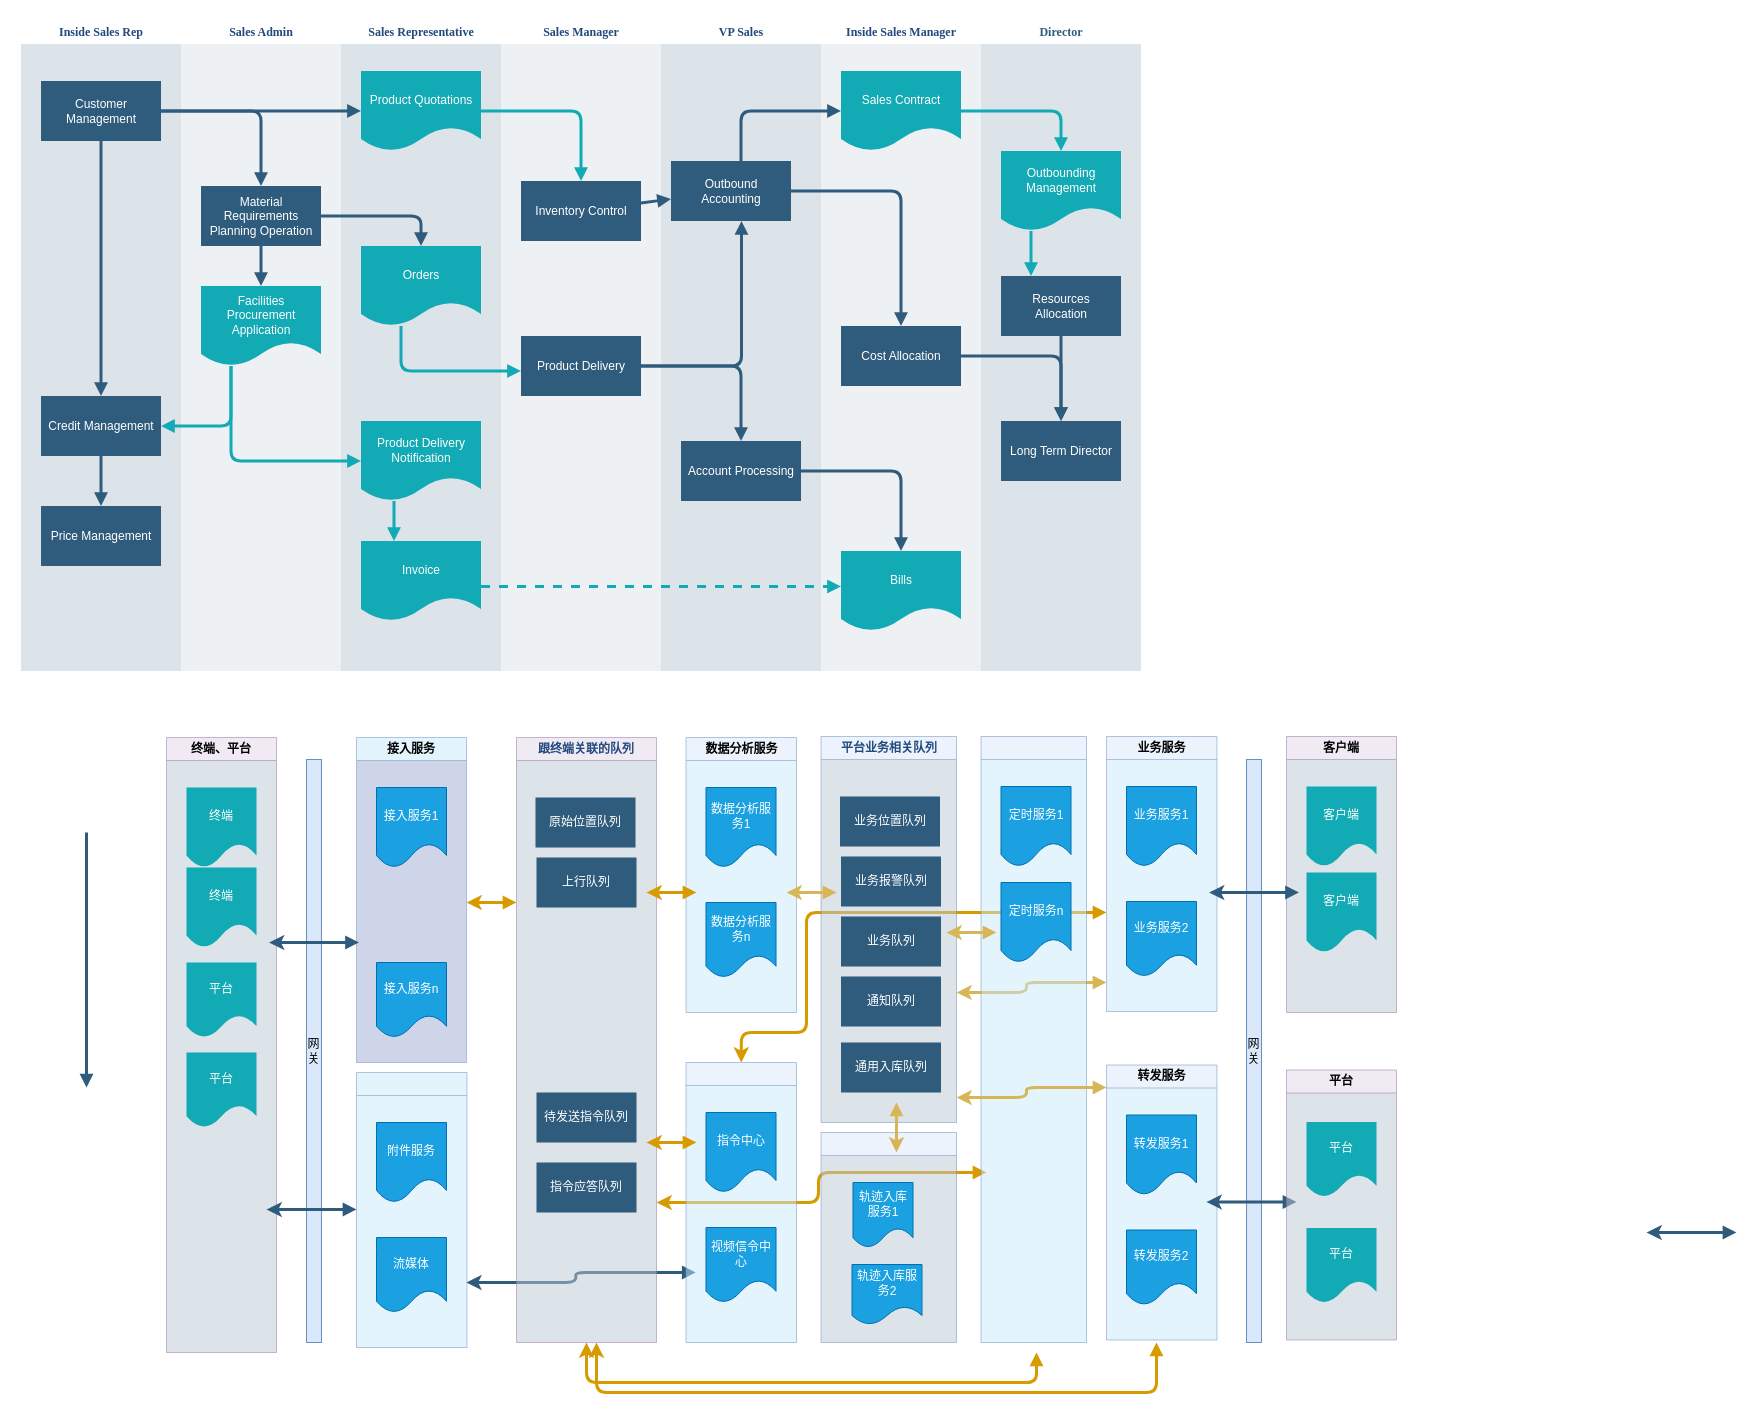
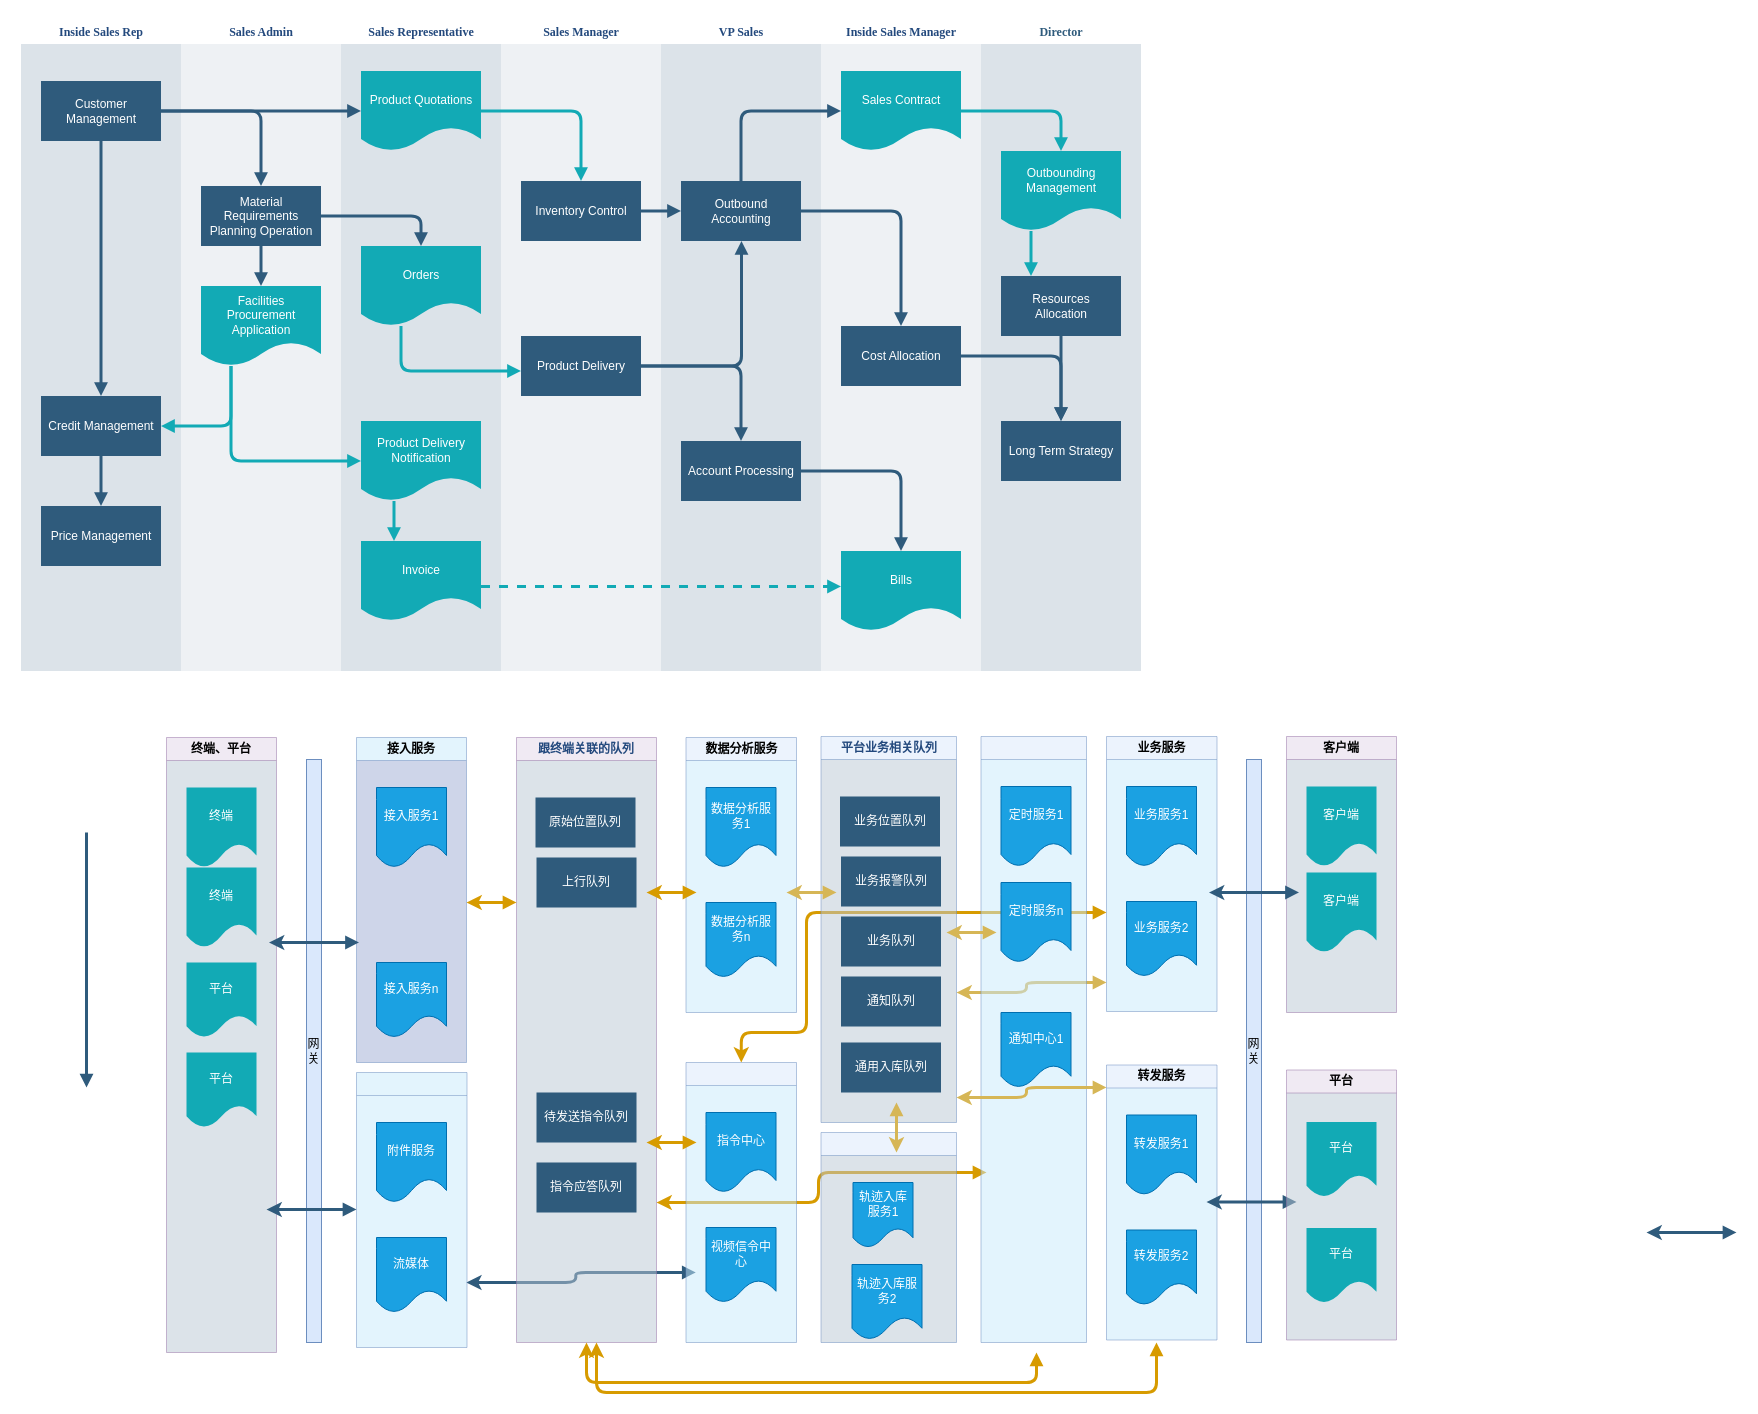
(731, 191) -> (741, 211)
(1062, 452) -> (1062, 452)
none -> (1036, 1050)
(887, 1295) -> (887, 1302)
